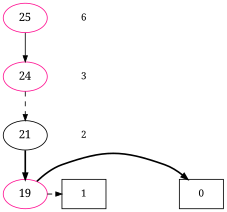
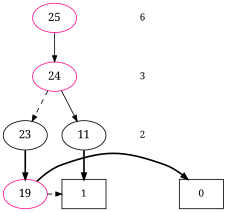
(25, 135) -> (25, 135)
none -> (84, 135)
